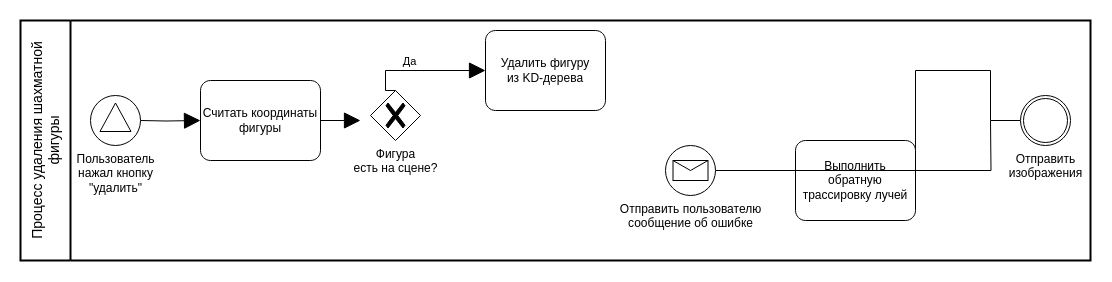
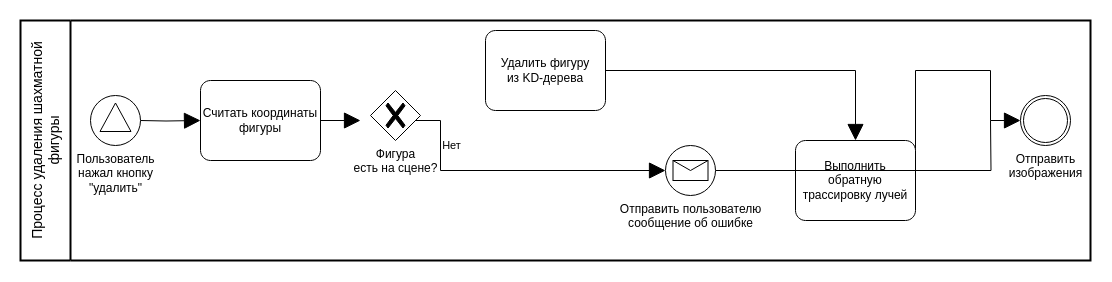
(412, 71) -> none
none -> (757, 71)
(1010, 121) -> (1003, 121)
none -> (507, 171)
